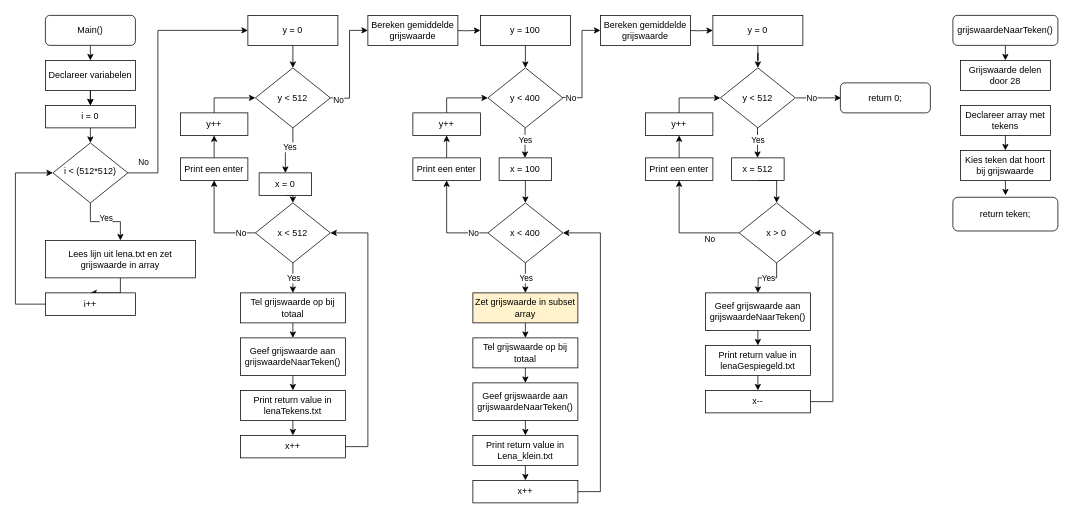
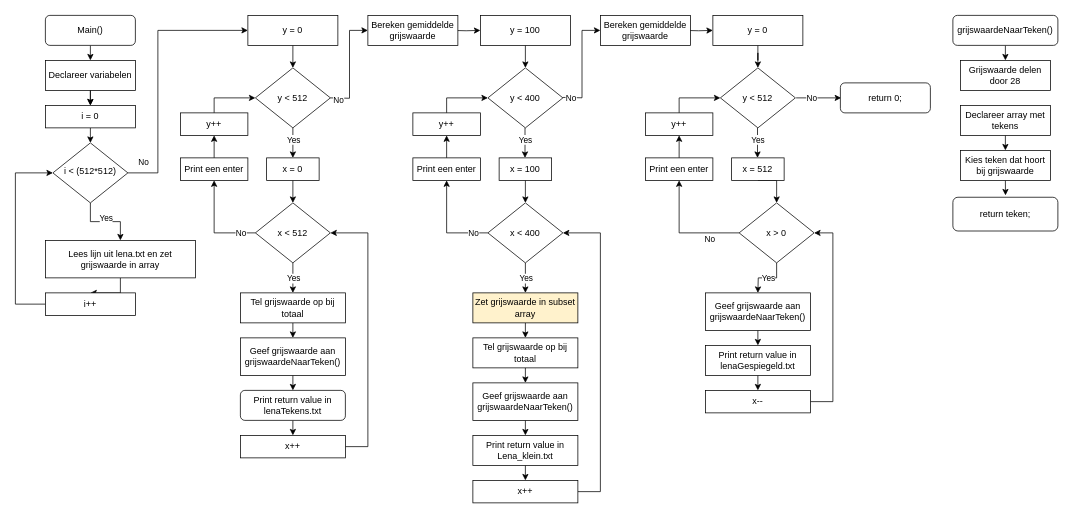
(285, 184) -> (293, 169)
(293, 405) -> (293, 405)
